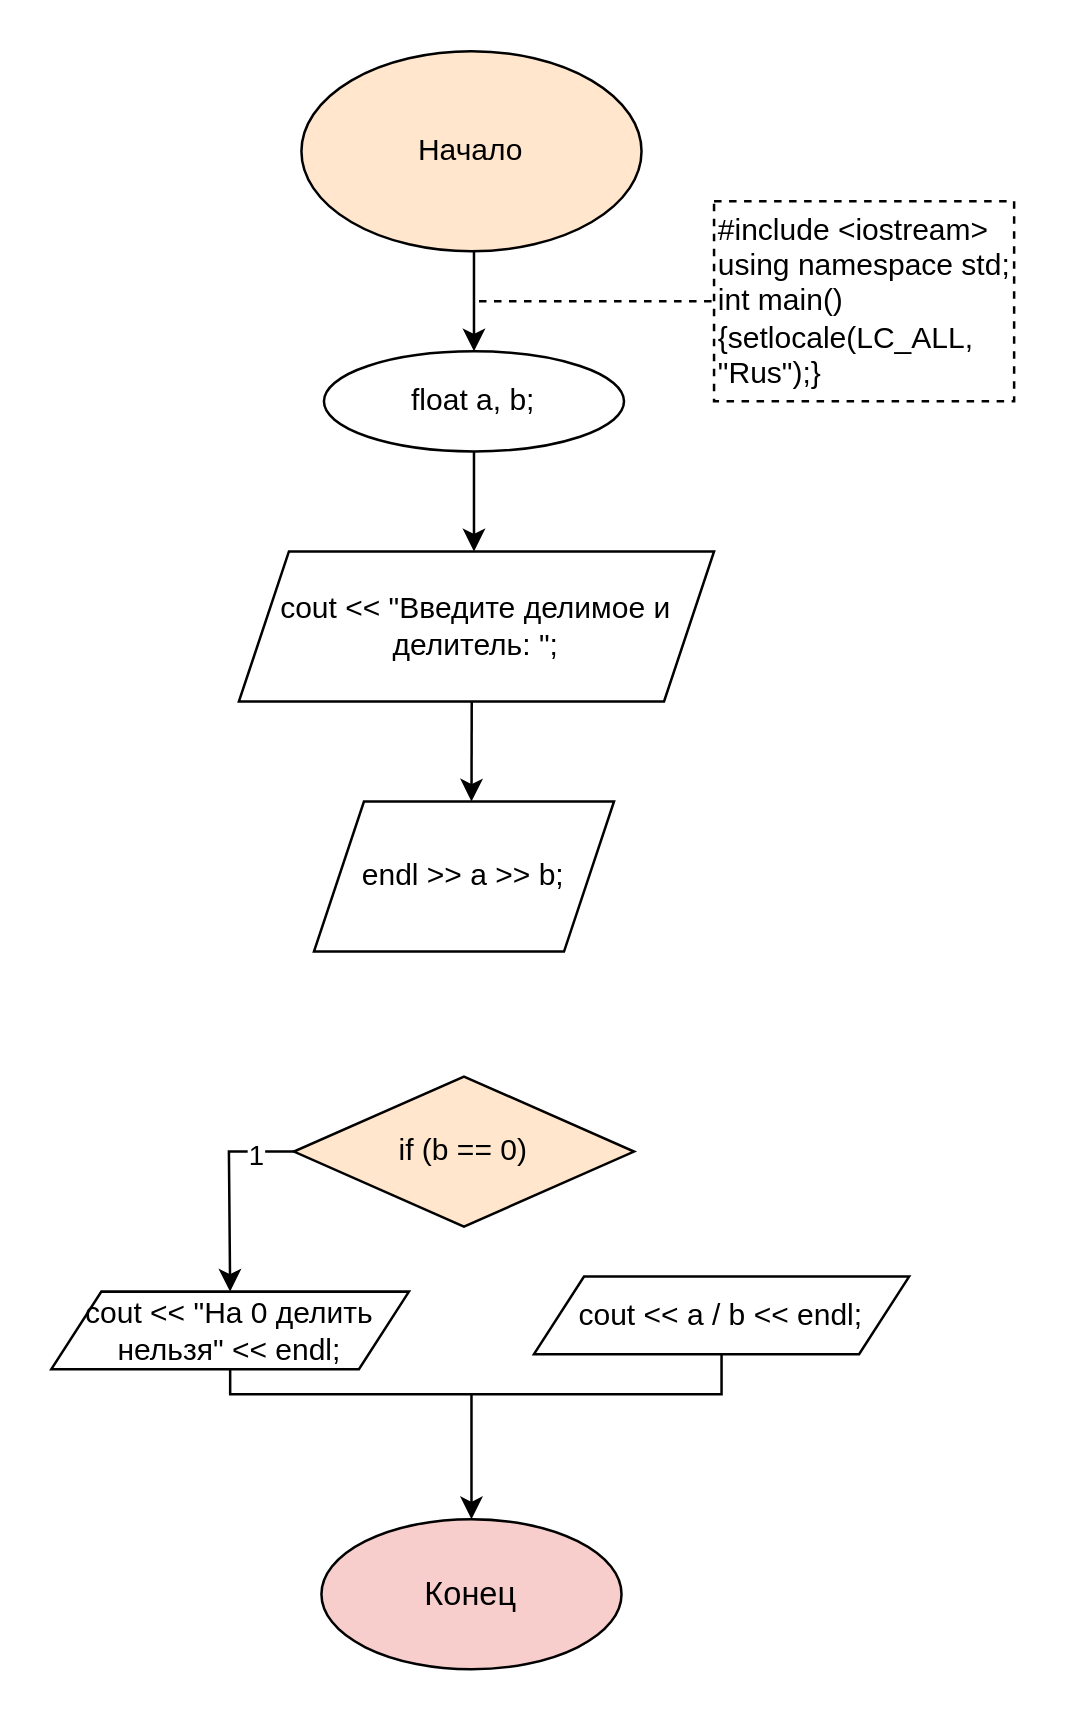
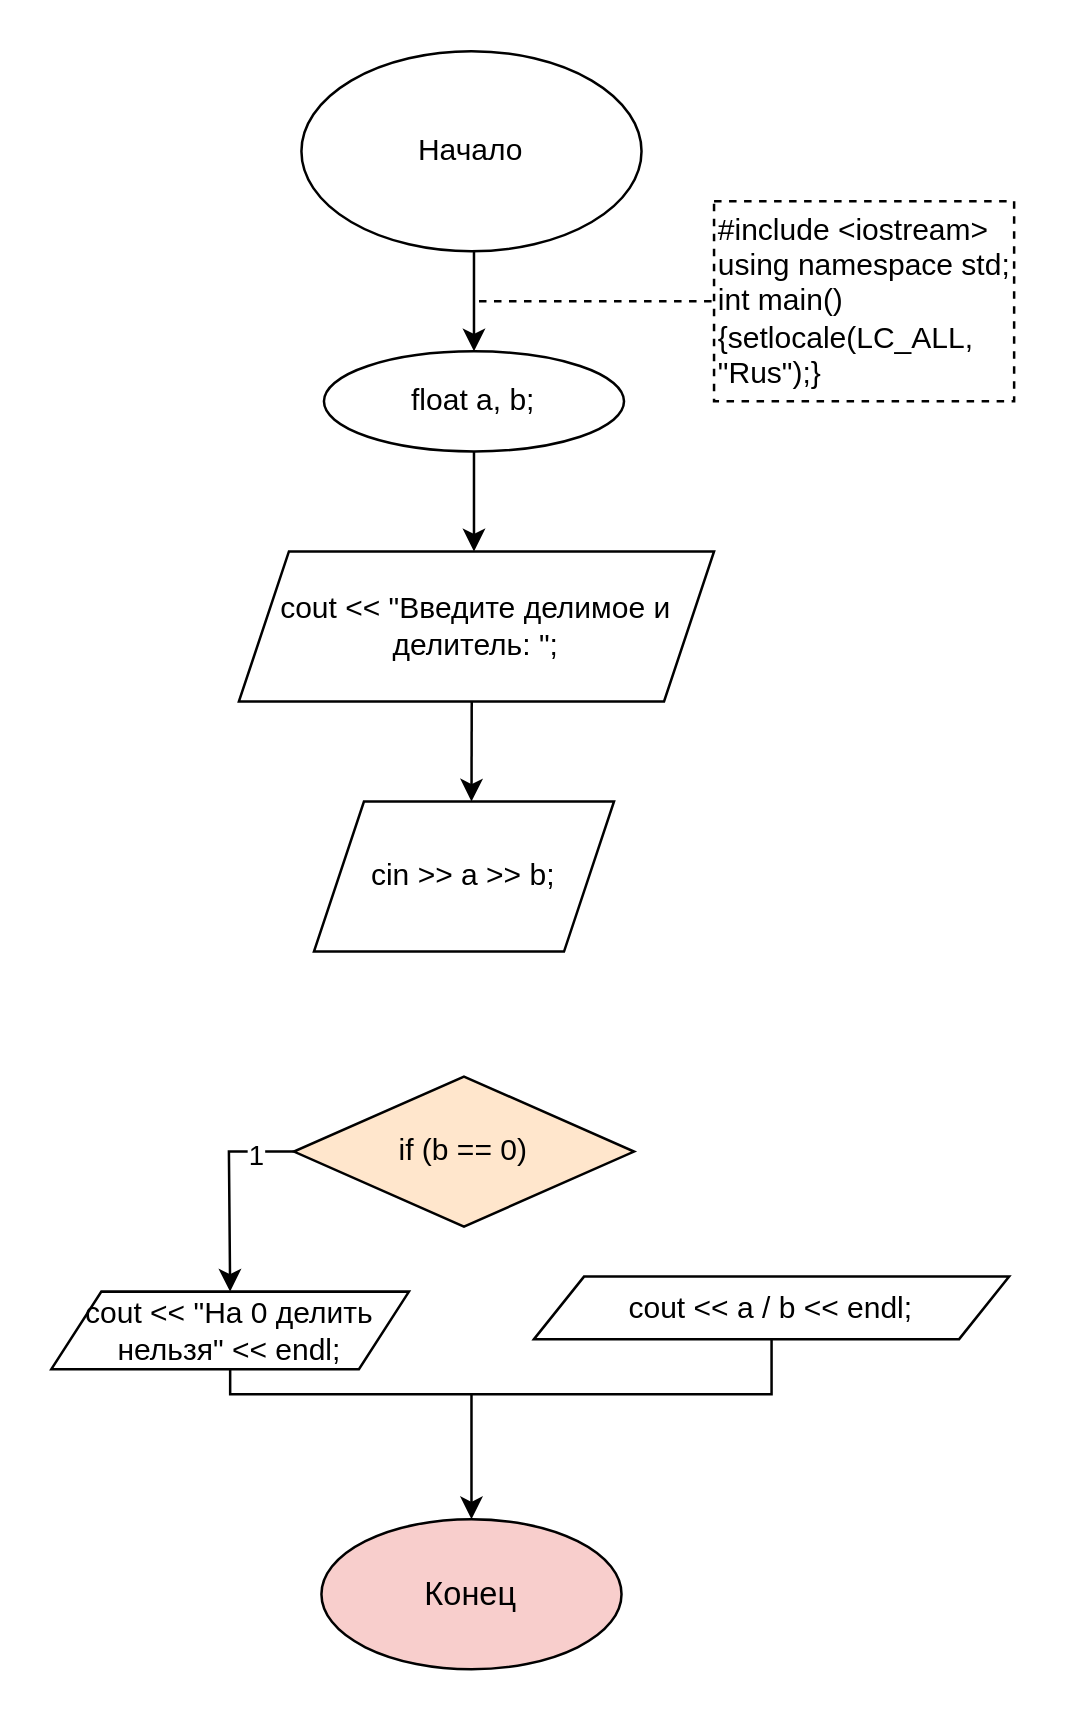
(471, 151) -> (471, 151)
(464, 876) -> (464, 876)
(721, 1315) -> (771, 1308)
